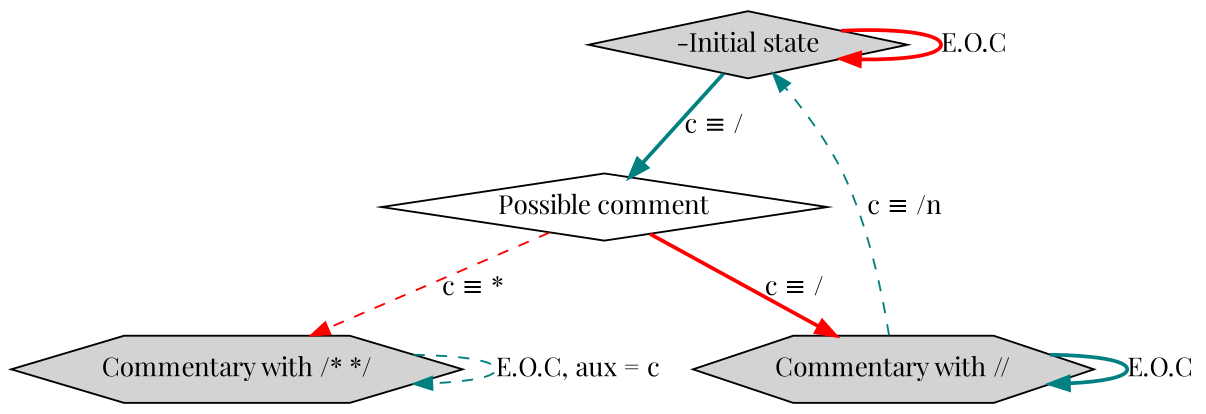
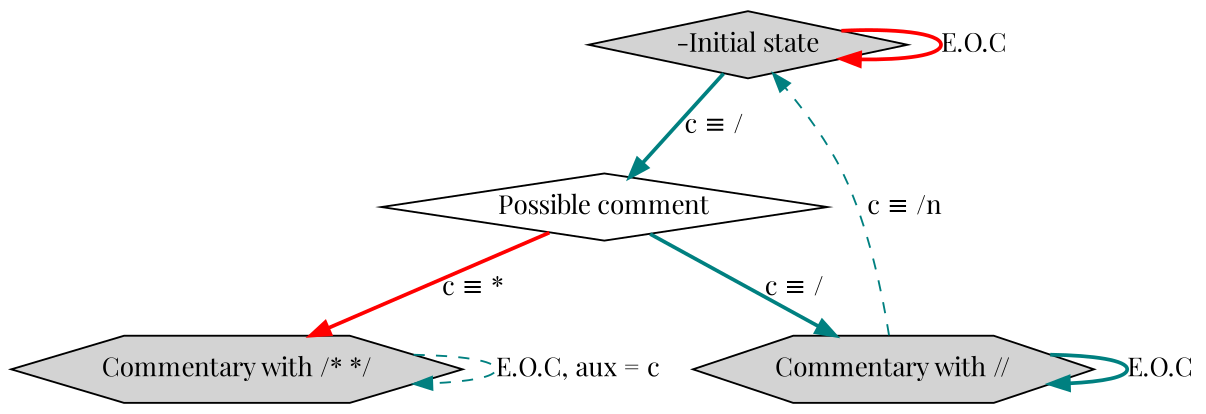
(439, 280) -> (439, 280)
(734, 280) -> (734, 280)
